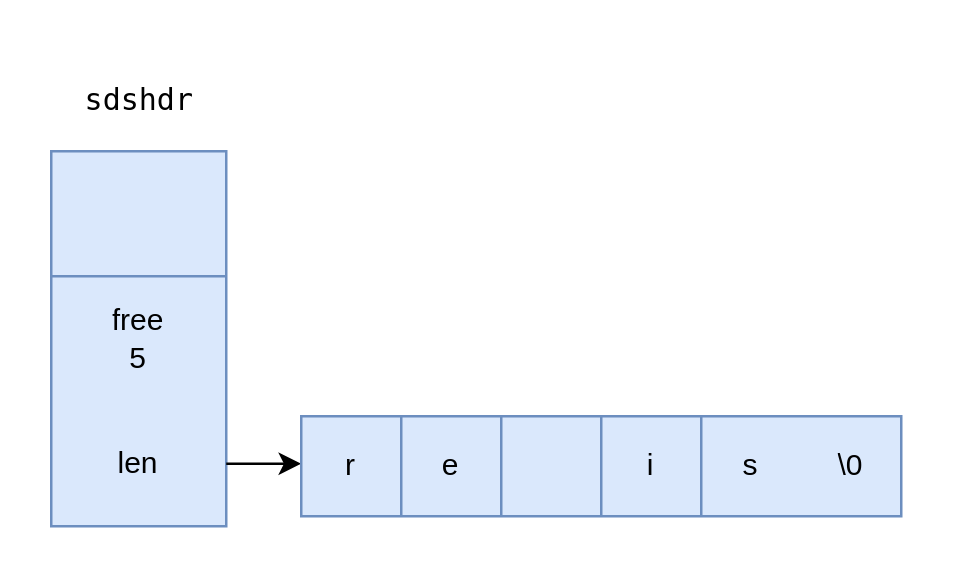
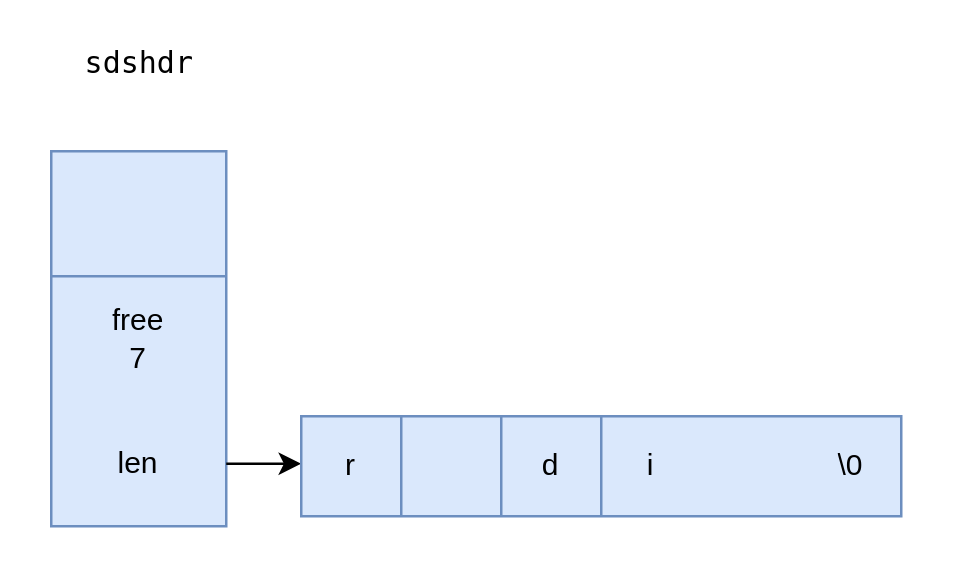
(139, 101) -> (139, 64)
(139, 339) -> (139, 339)
(451, 466) -> none
none -> (551, 466)
(751, 466) -> none
